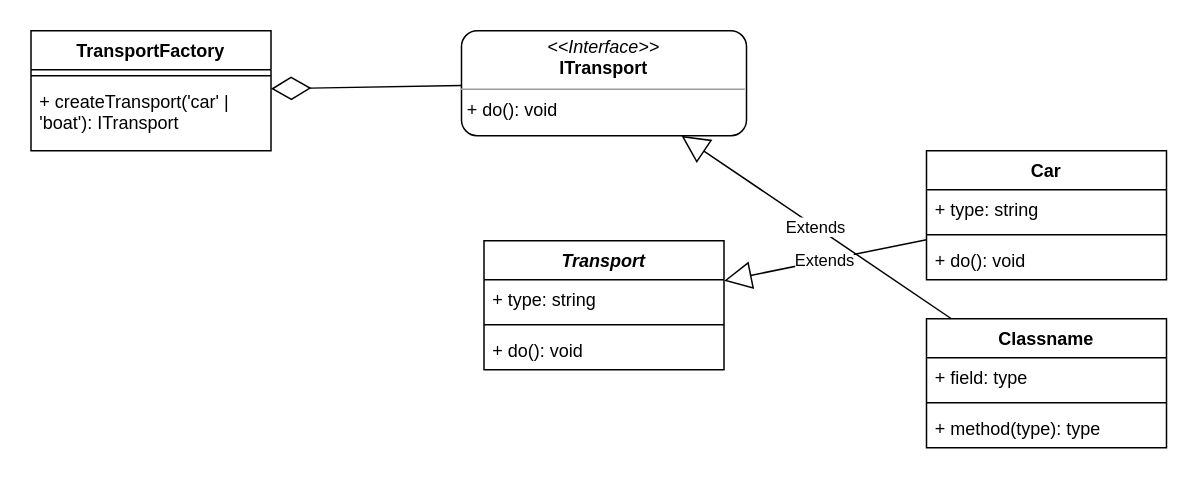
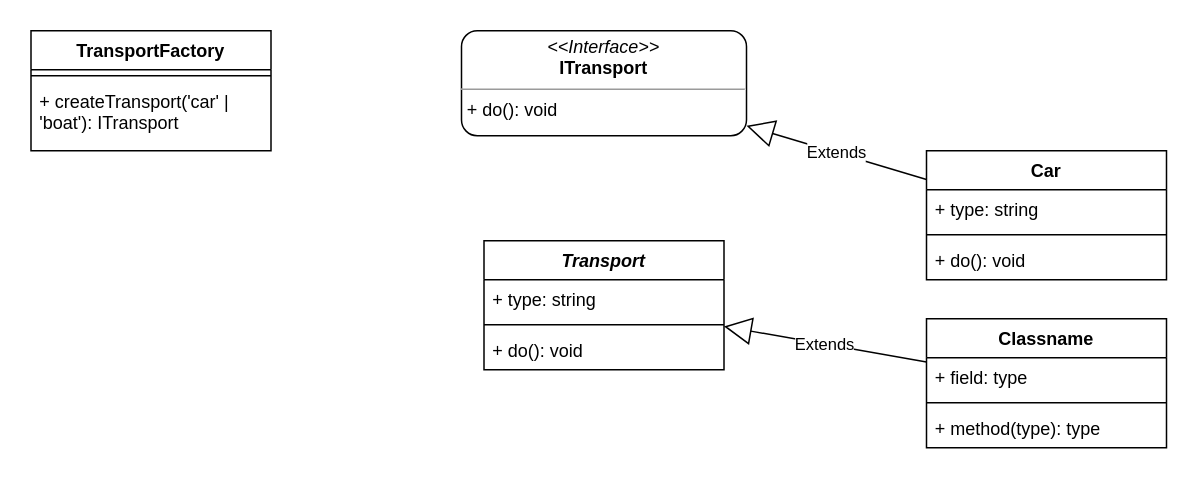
(386, 87) -> none
(828, 235) -> (837, 346)
(838, 258) -> (849, 156)
